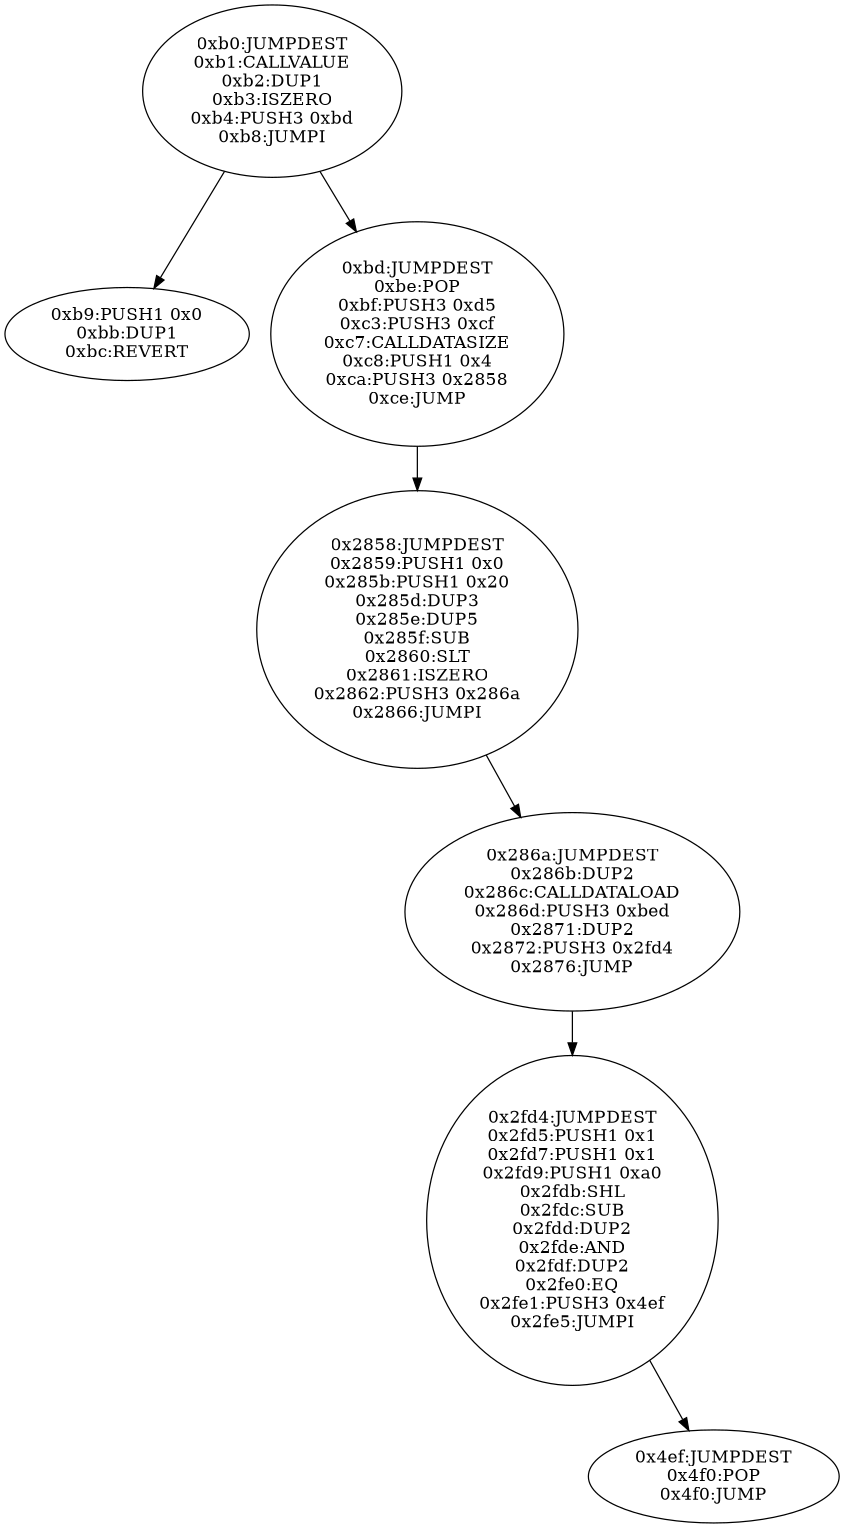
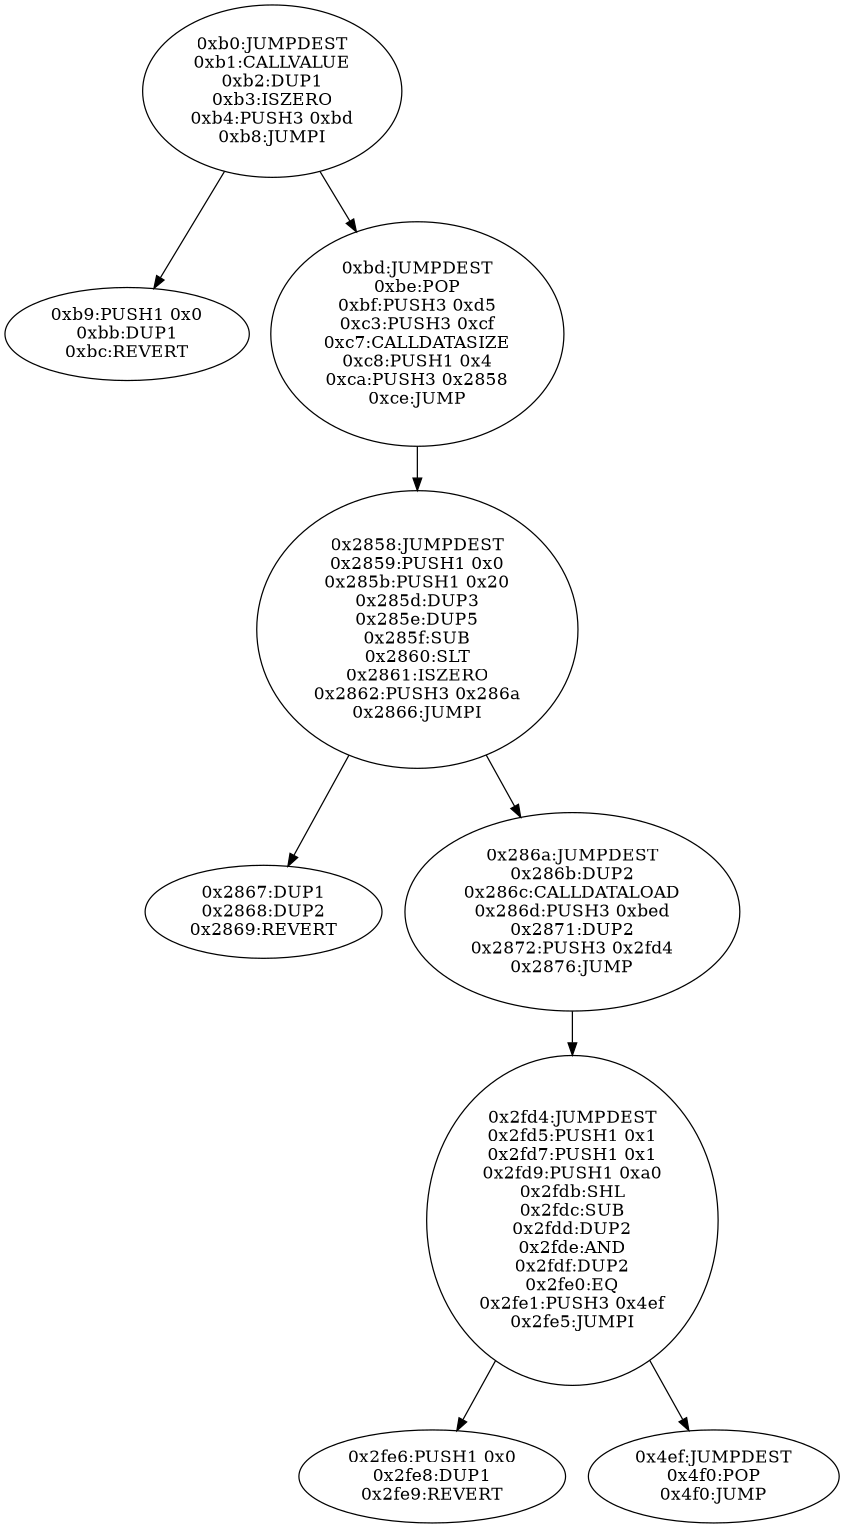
none -> (264, 912)
none -> (432, 1476)
